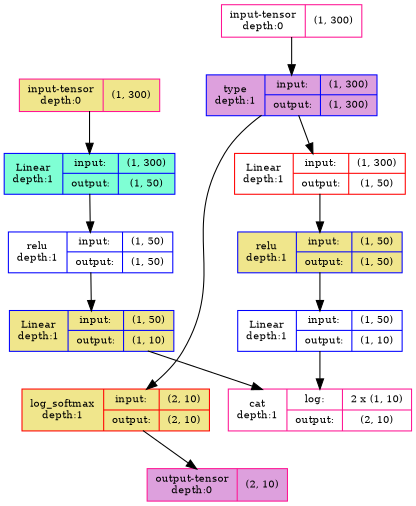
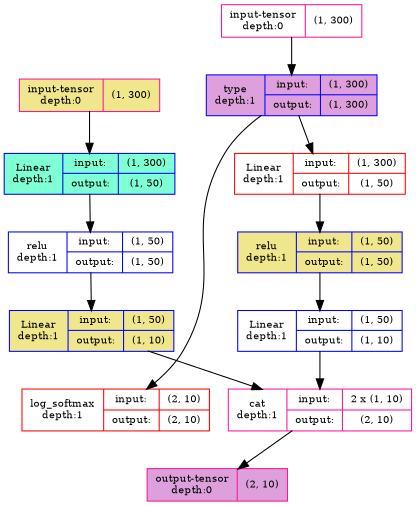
(315, 399) -> (315, 399)
(116, 410) -> (116, 410)
(165, 447) -> (270, 447)
